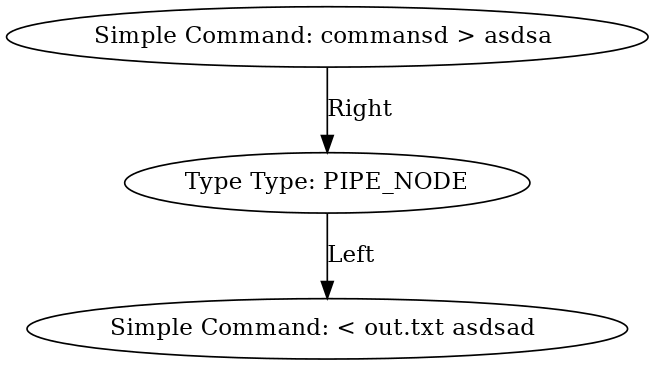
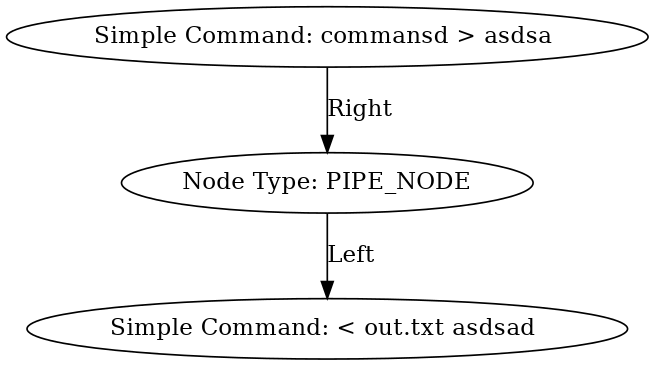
(327, 183) -> (327, 183)
